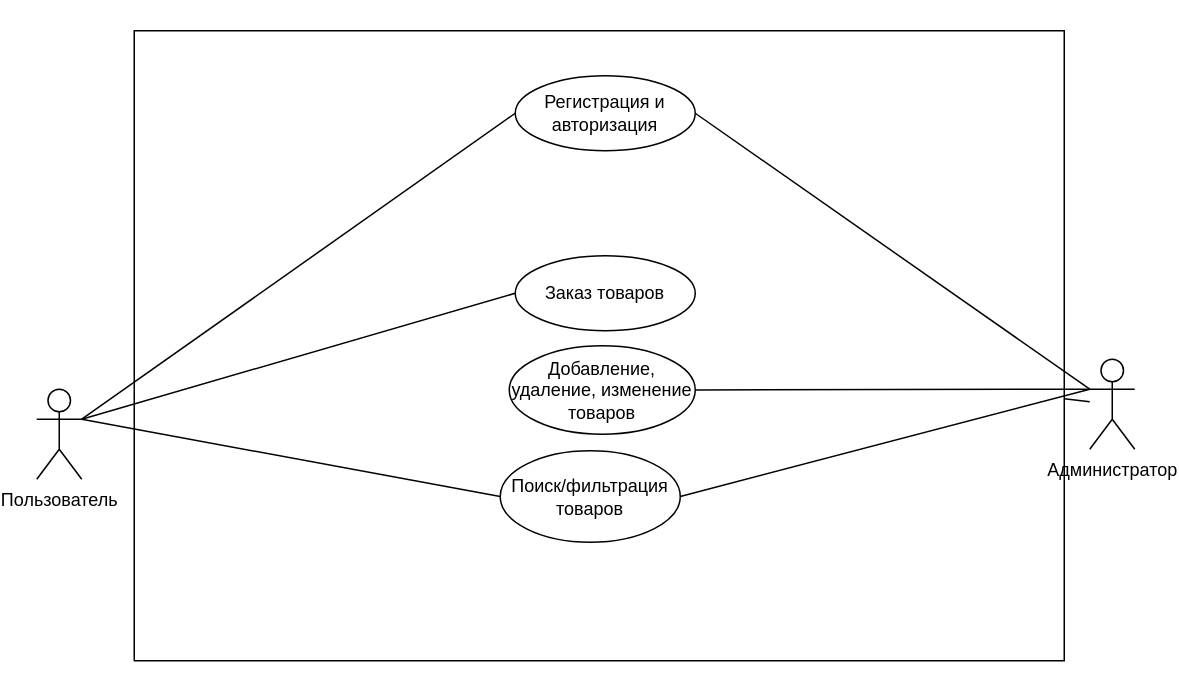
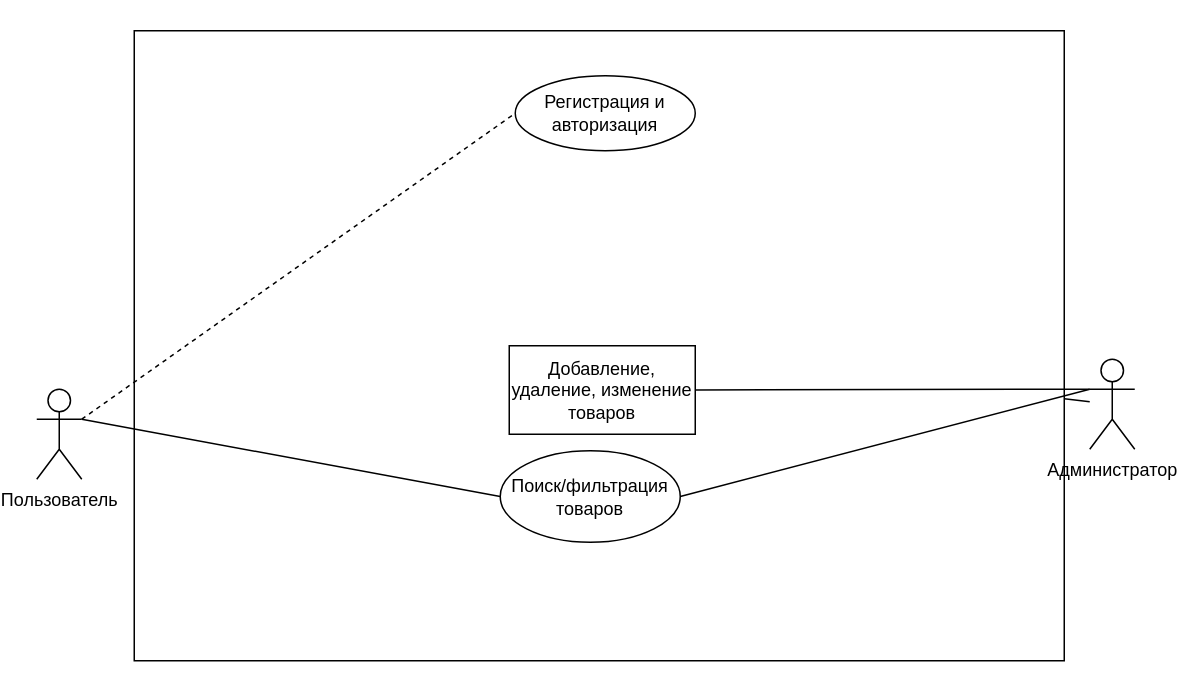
(891, 250) -> none
(300, 265) -> (300, 265)
(605, 293) -> none
(301, 356) -> none
(602, 390) -> (602, 390)
